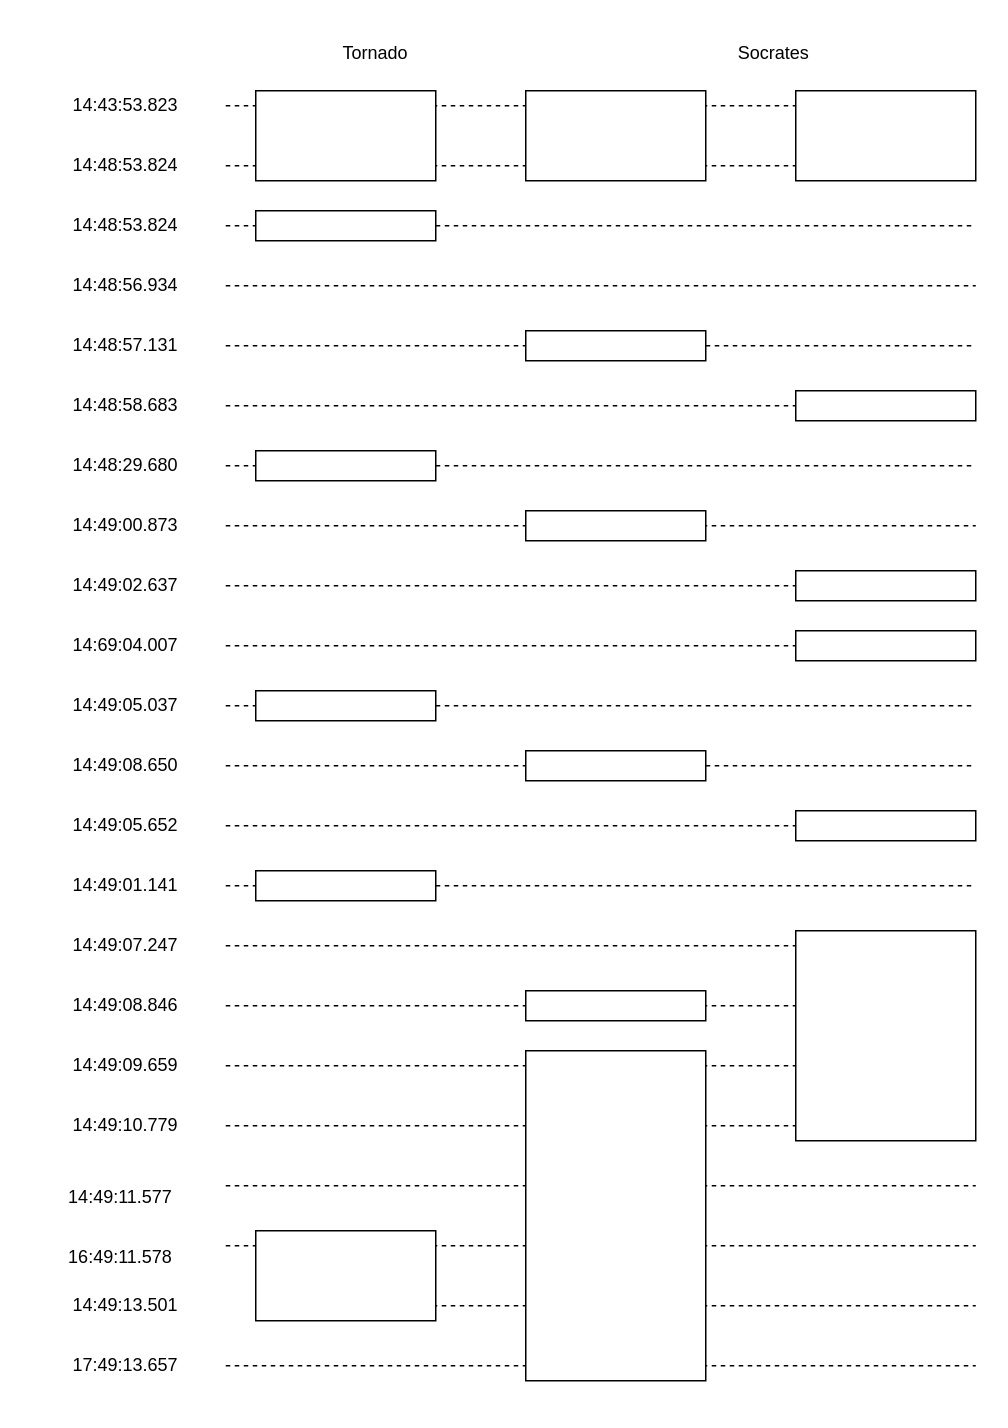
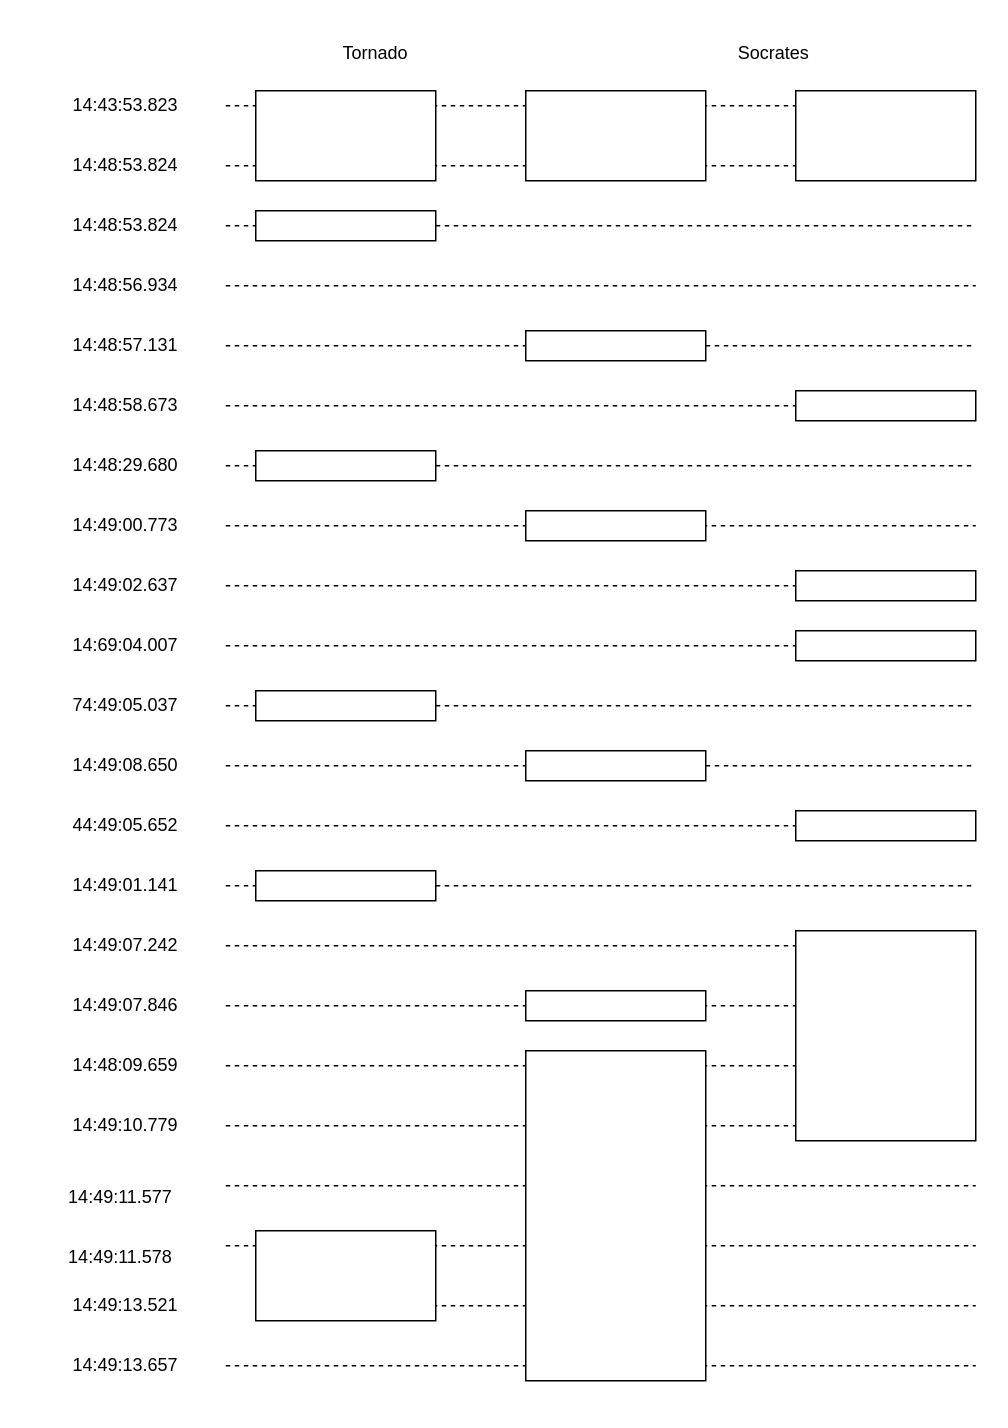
(128, 406) -> (128, 406)
(128, 526) -> (128, 526)
(128, 706) -> (128, 706)
(128, 826) -> (128, 826)
(128, 946) -> (128, 946)
(128, 1006) -> (128, 1006)
(128, 1066) -> (128, 1066)
(128, 1246) -> (128, 1246)
(128, 1306) -> (128, 1306)
(128, 1366) -> (128, 1366)
